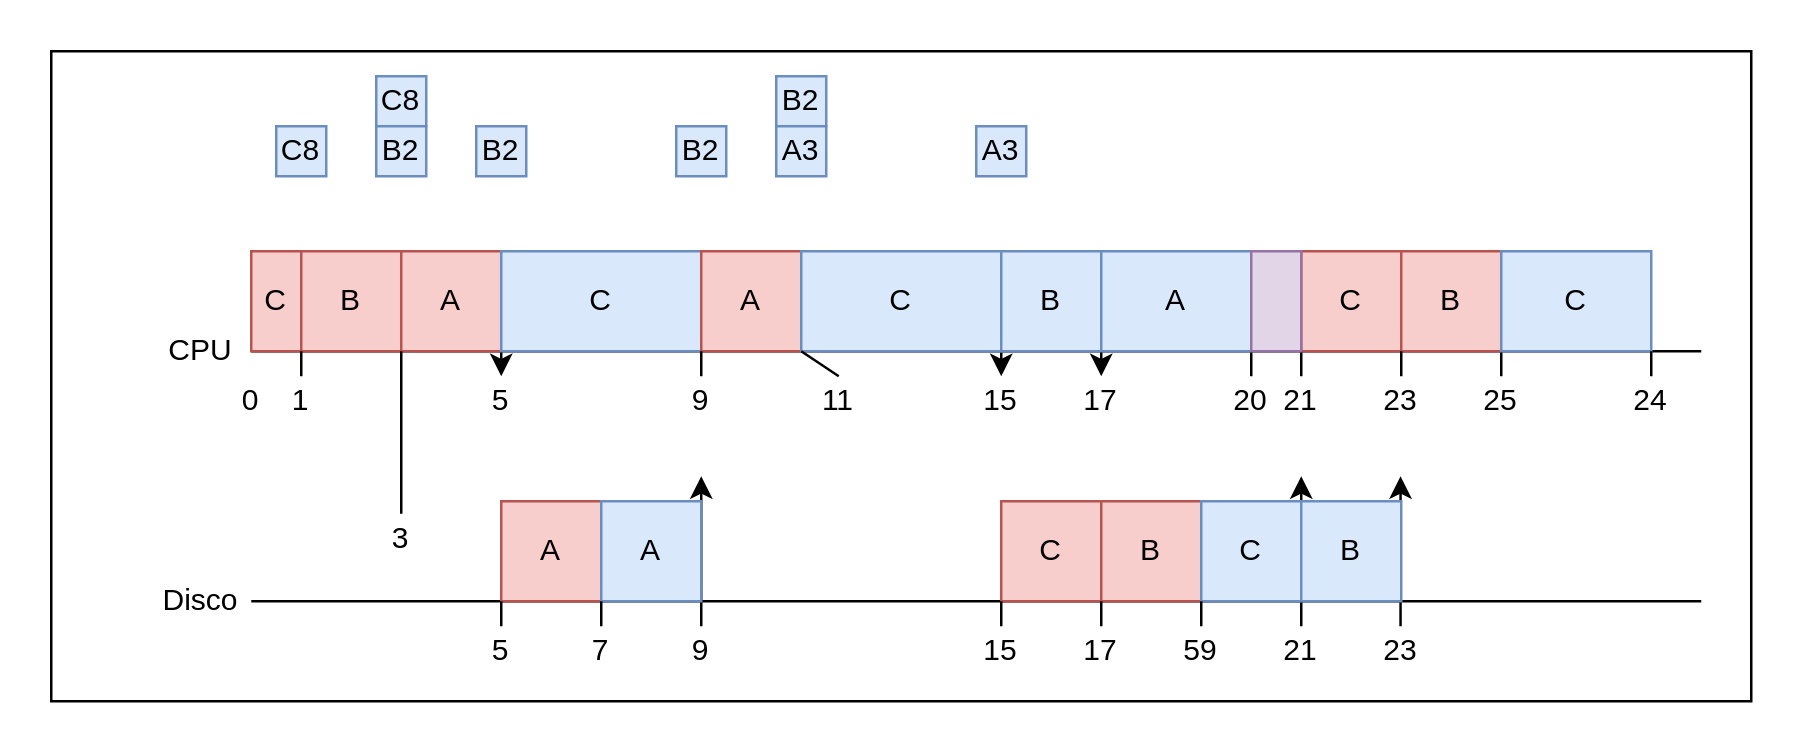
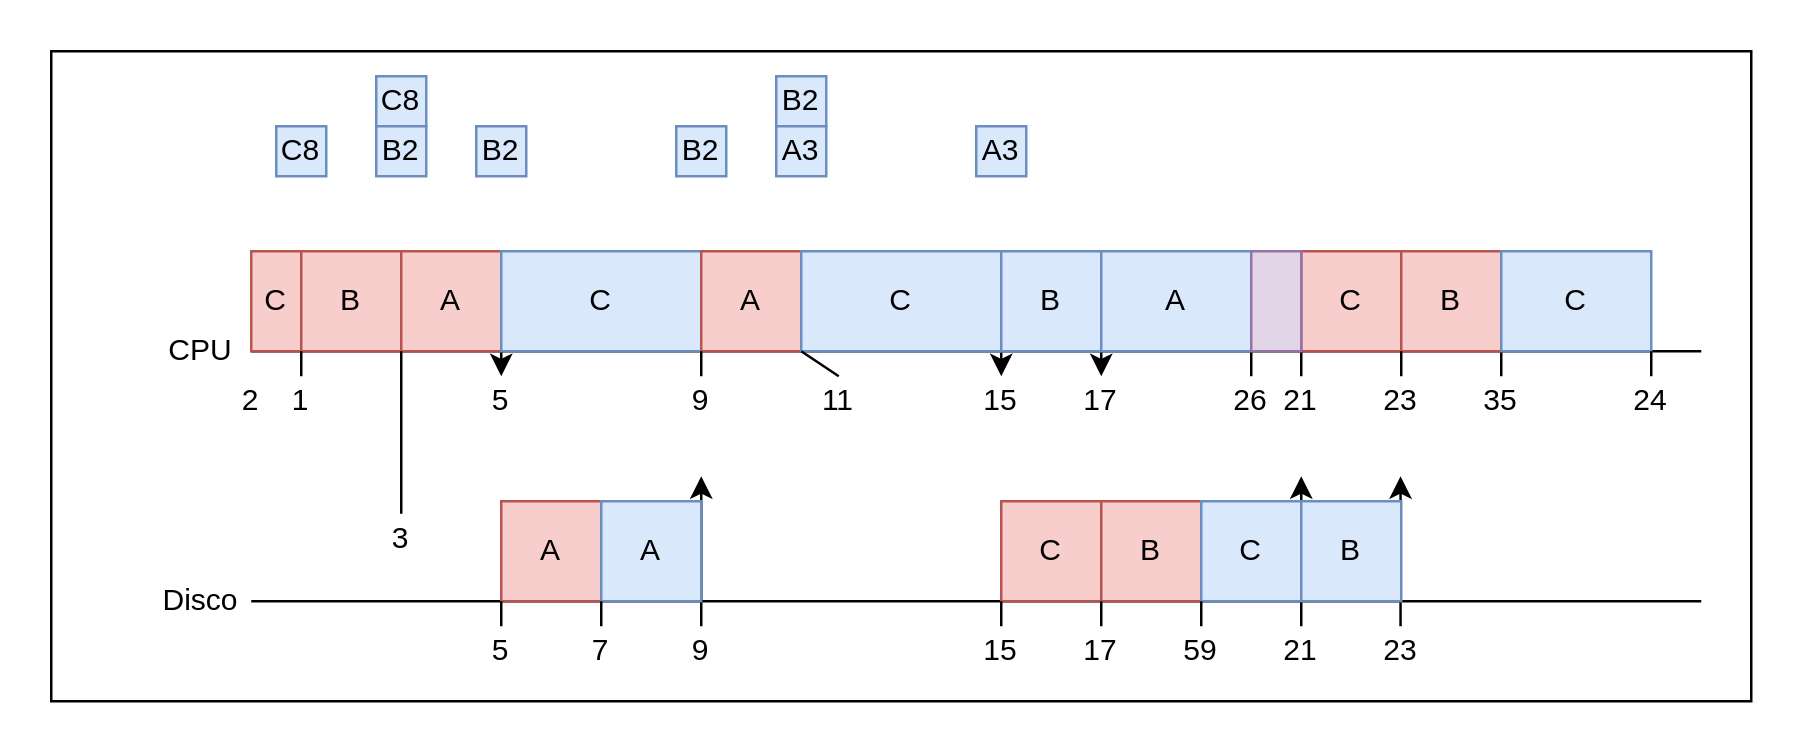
(251, 401) -> (251, 401)
(1251, 401) -> (1251, 401)
(1501, 401) -> (1501, 401)
